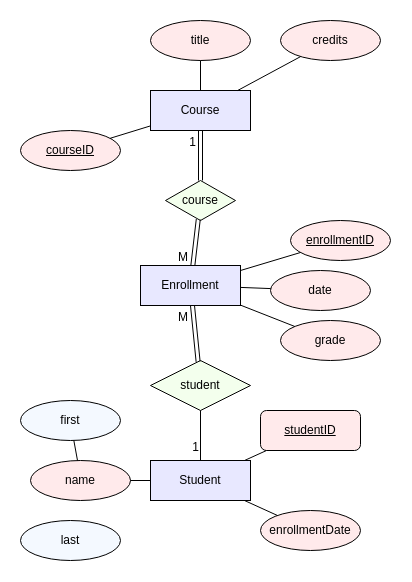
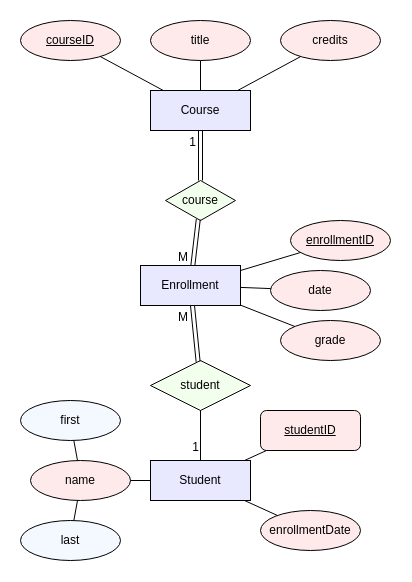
(71, 151) -> (71, 41)
none -> (76, 511)
